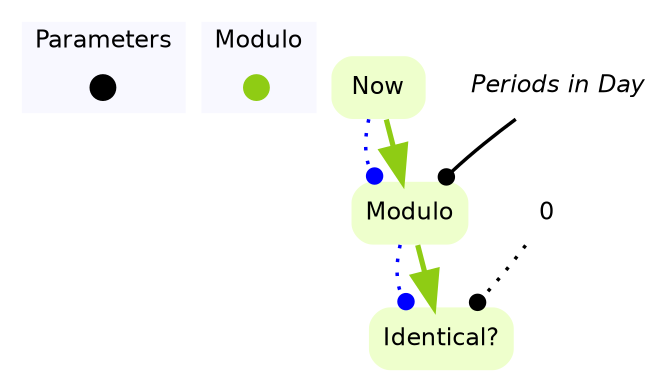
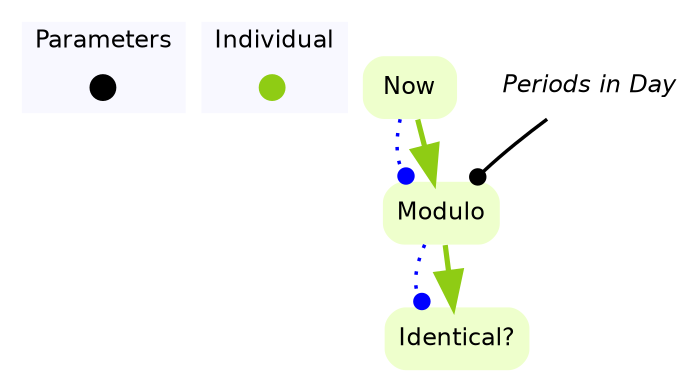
(259, 41) -> (275, 41)
(548, 213) -> none
